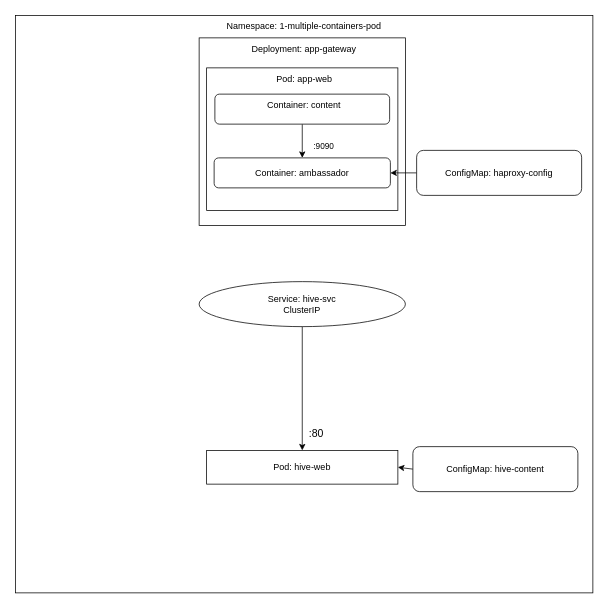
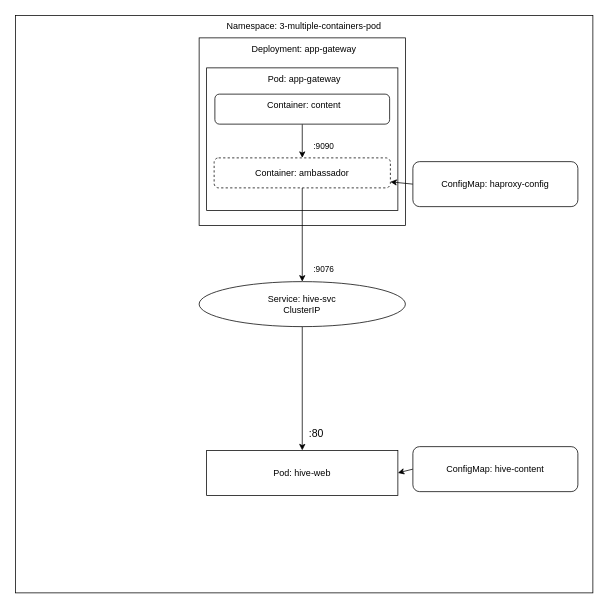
(304, 27) -> (304, 27)
(305, 79) -> (305, 79)
(302, 173) -> (302, 173)
(499, 173) -> (495, 184)
none -> (302, 232)
(302, 467) -> (302, 473)
